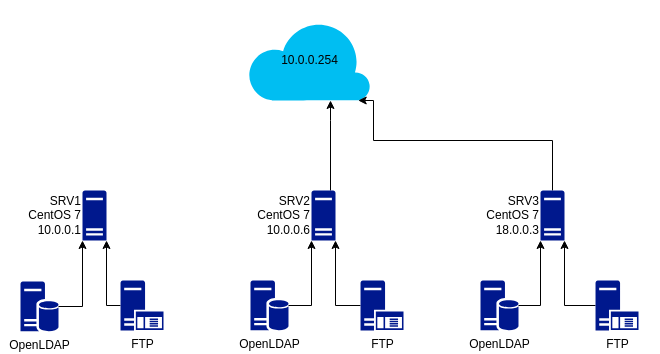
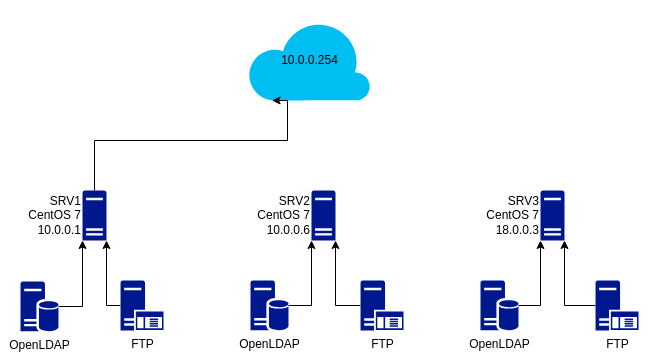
none -> (191, 141)
(465, 141) -> none
(331, 150) -> none
